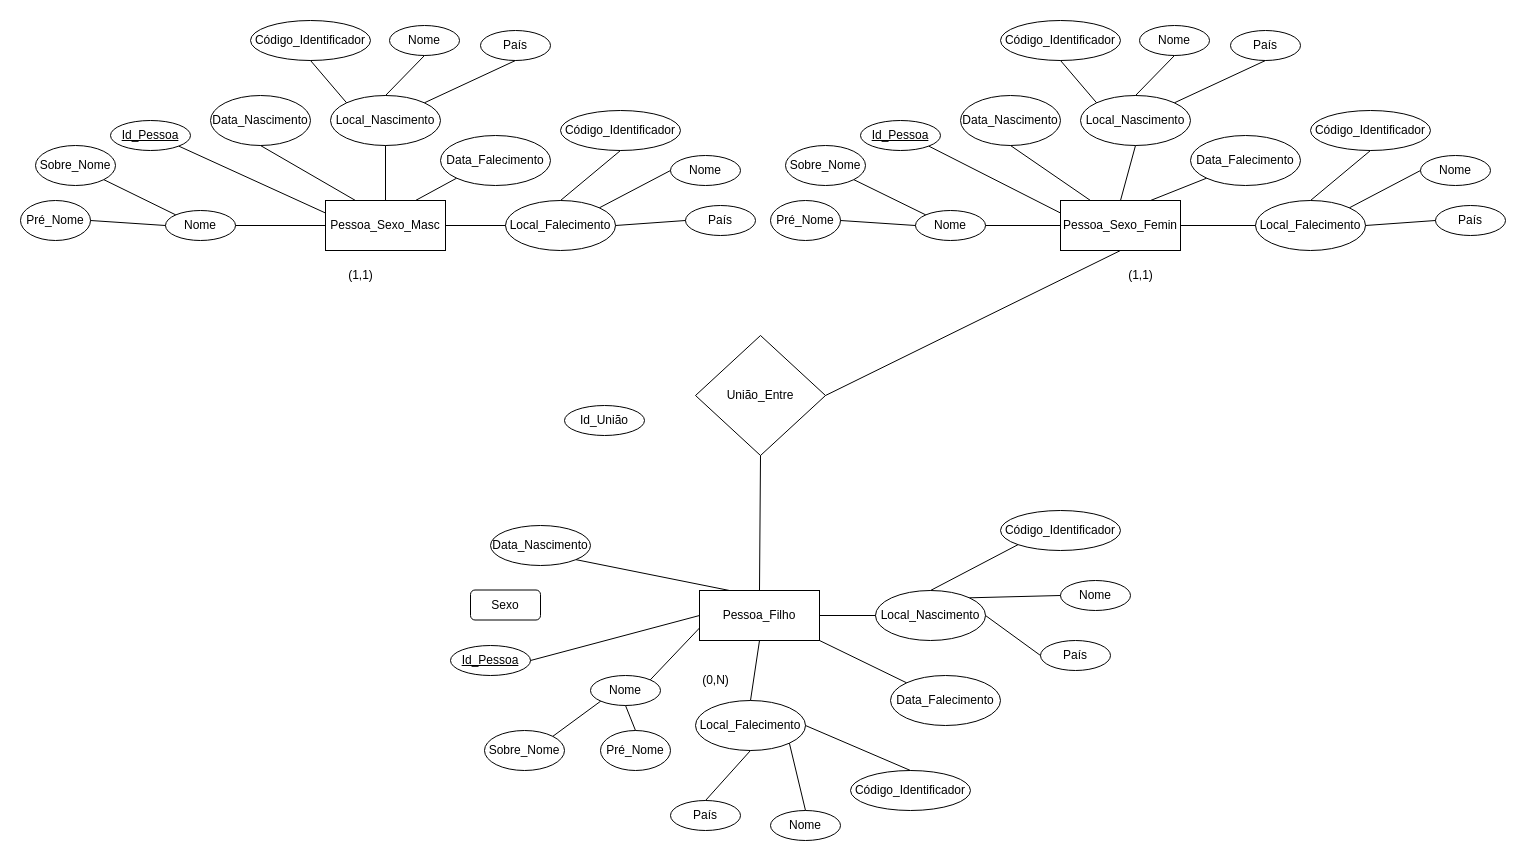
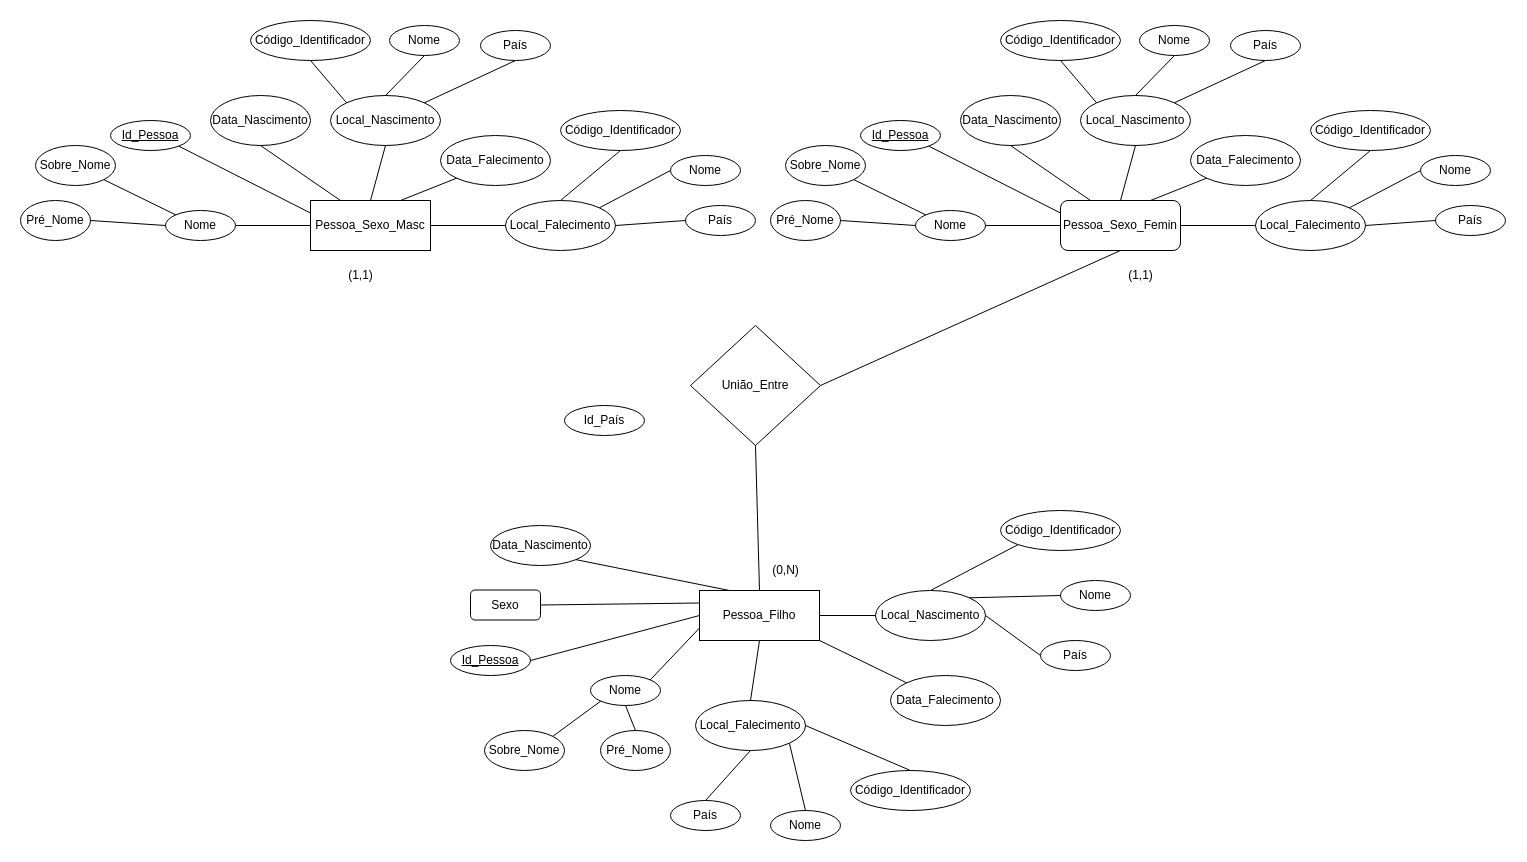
(386, 226) -> (371, 226)
(1121, 226) -> (1121, 226)
(761, 396) -> (756, 386)
(605, 421) -> (605, 421)
none -> (621, 604)
(716, 681) -> (786, 571)
